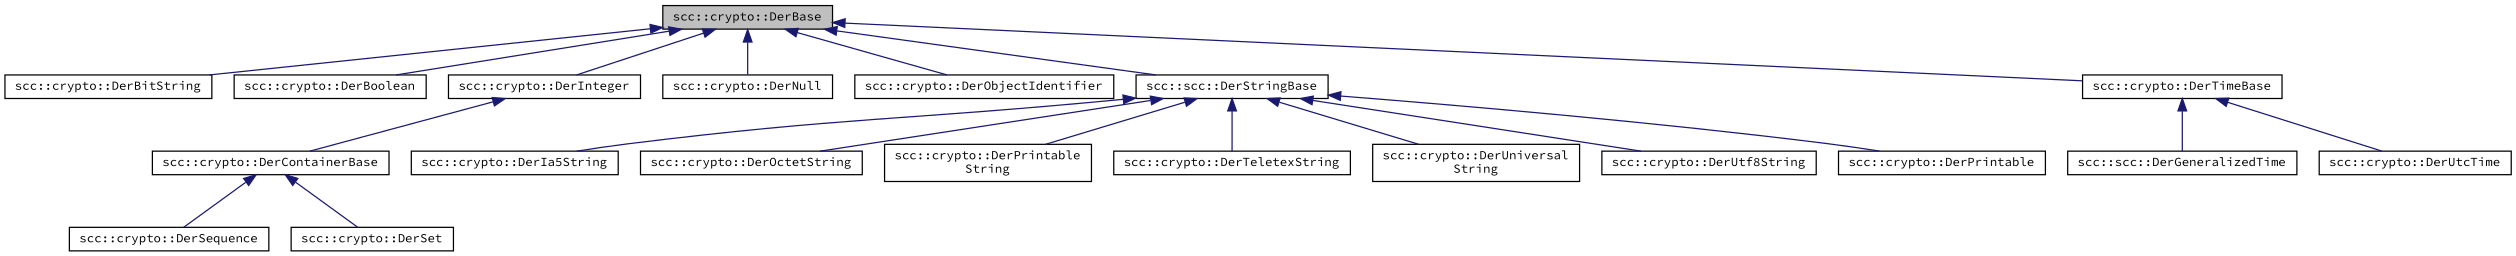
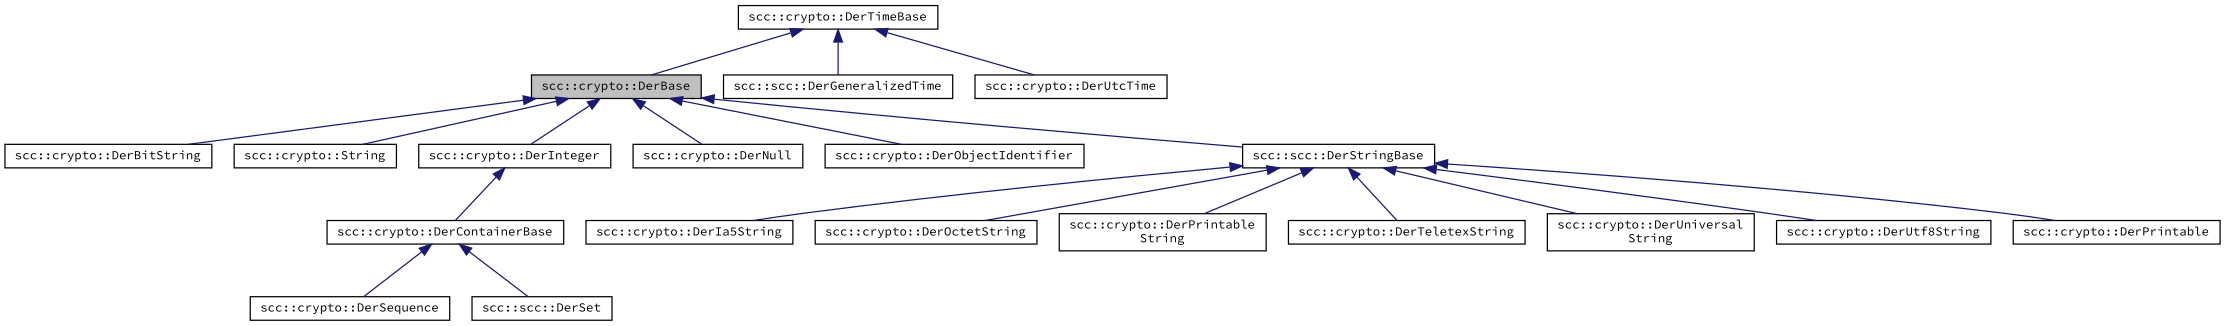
(1464, 52) -> (721, 54)
(330, 87) -> (315, 156)
(372, 239) -> (542, 308)
